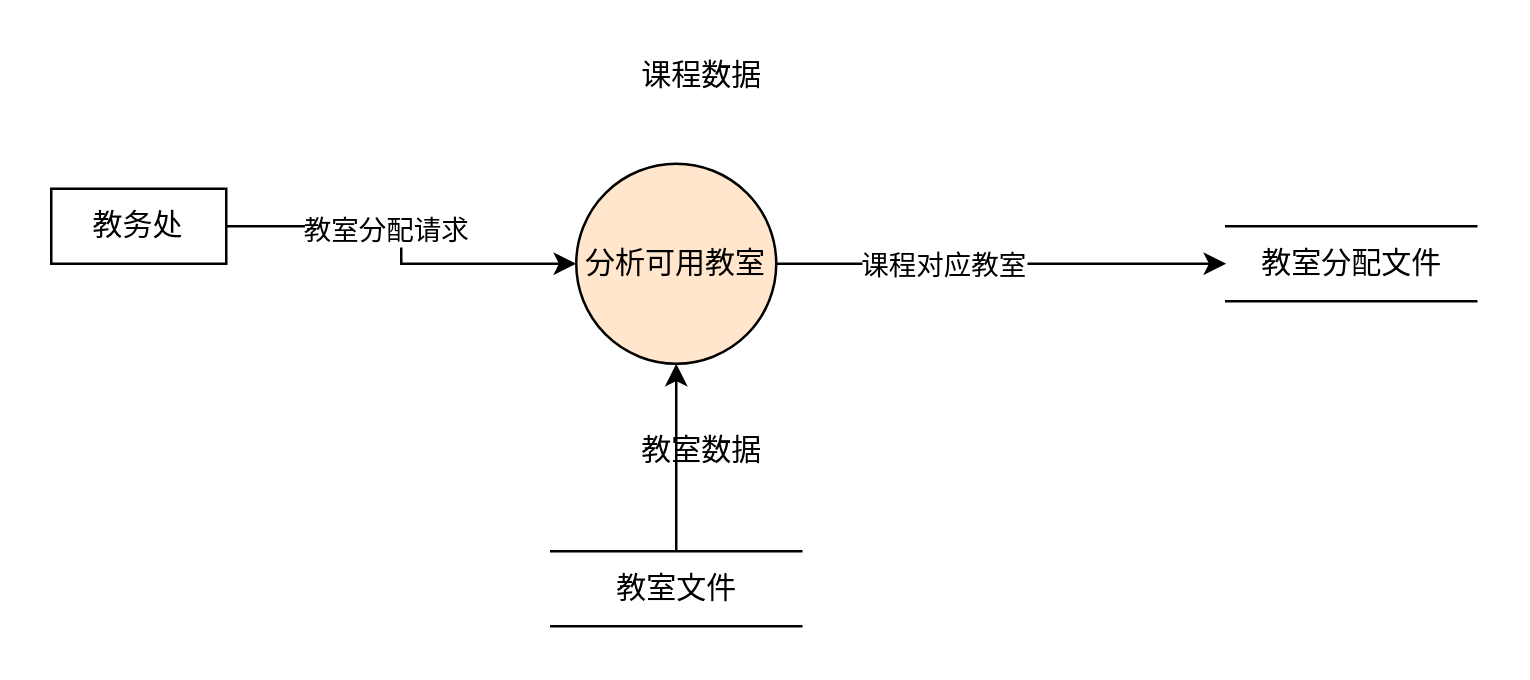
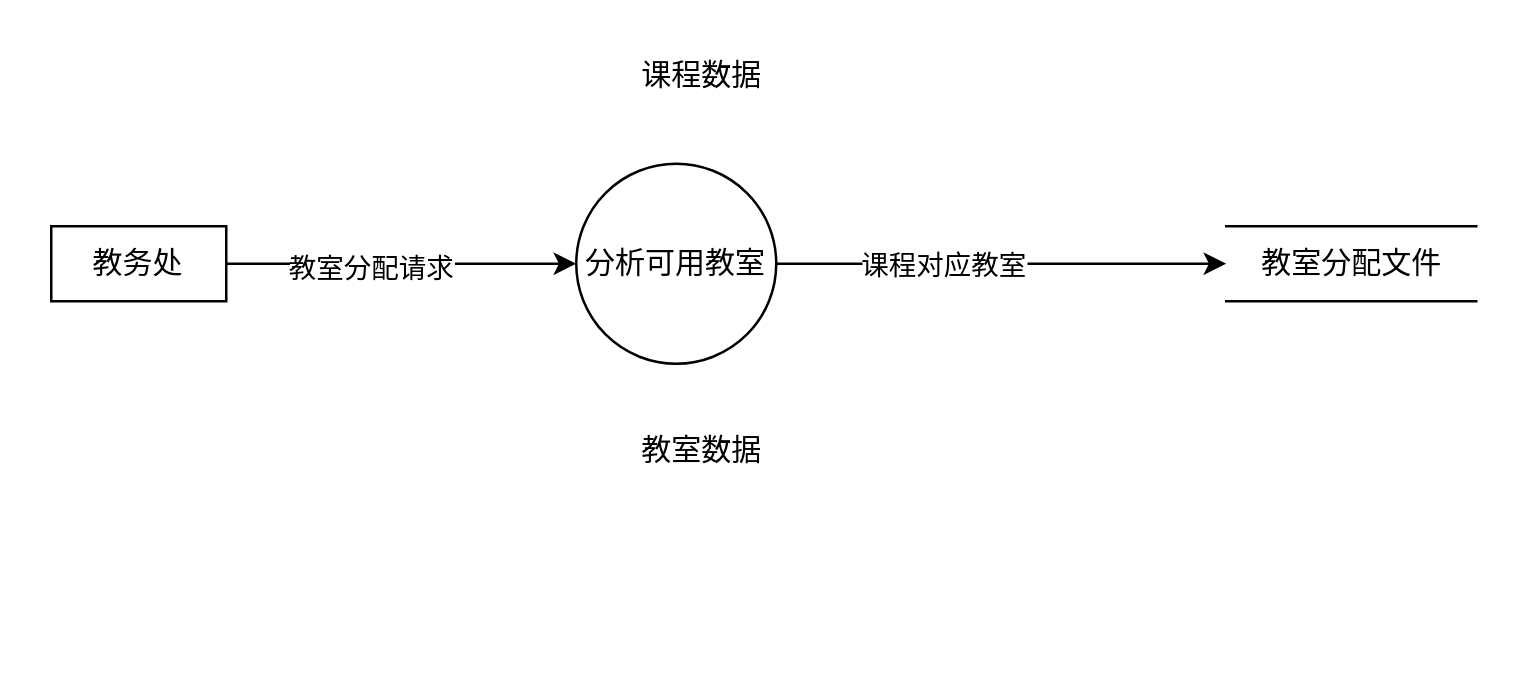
(139, 226) -> (139, 264)
(676, 264) -> (676, 264)
(676, 464) -> none
(676, 589) -> none
